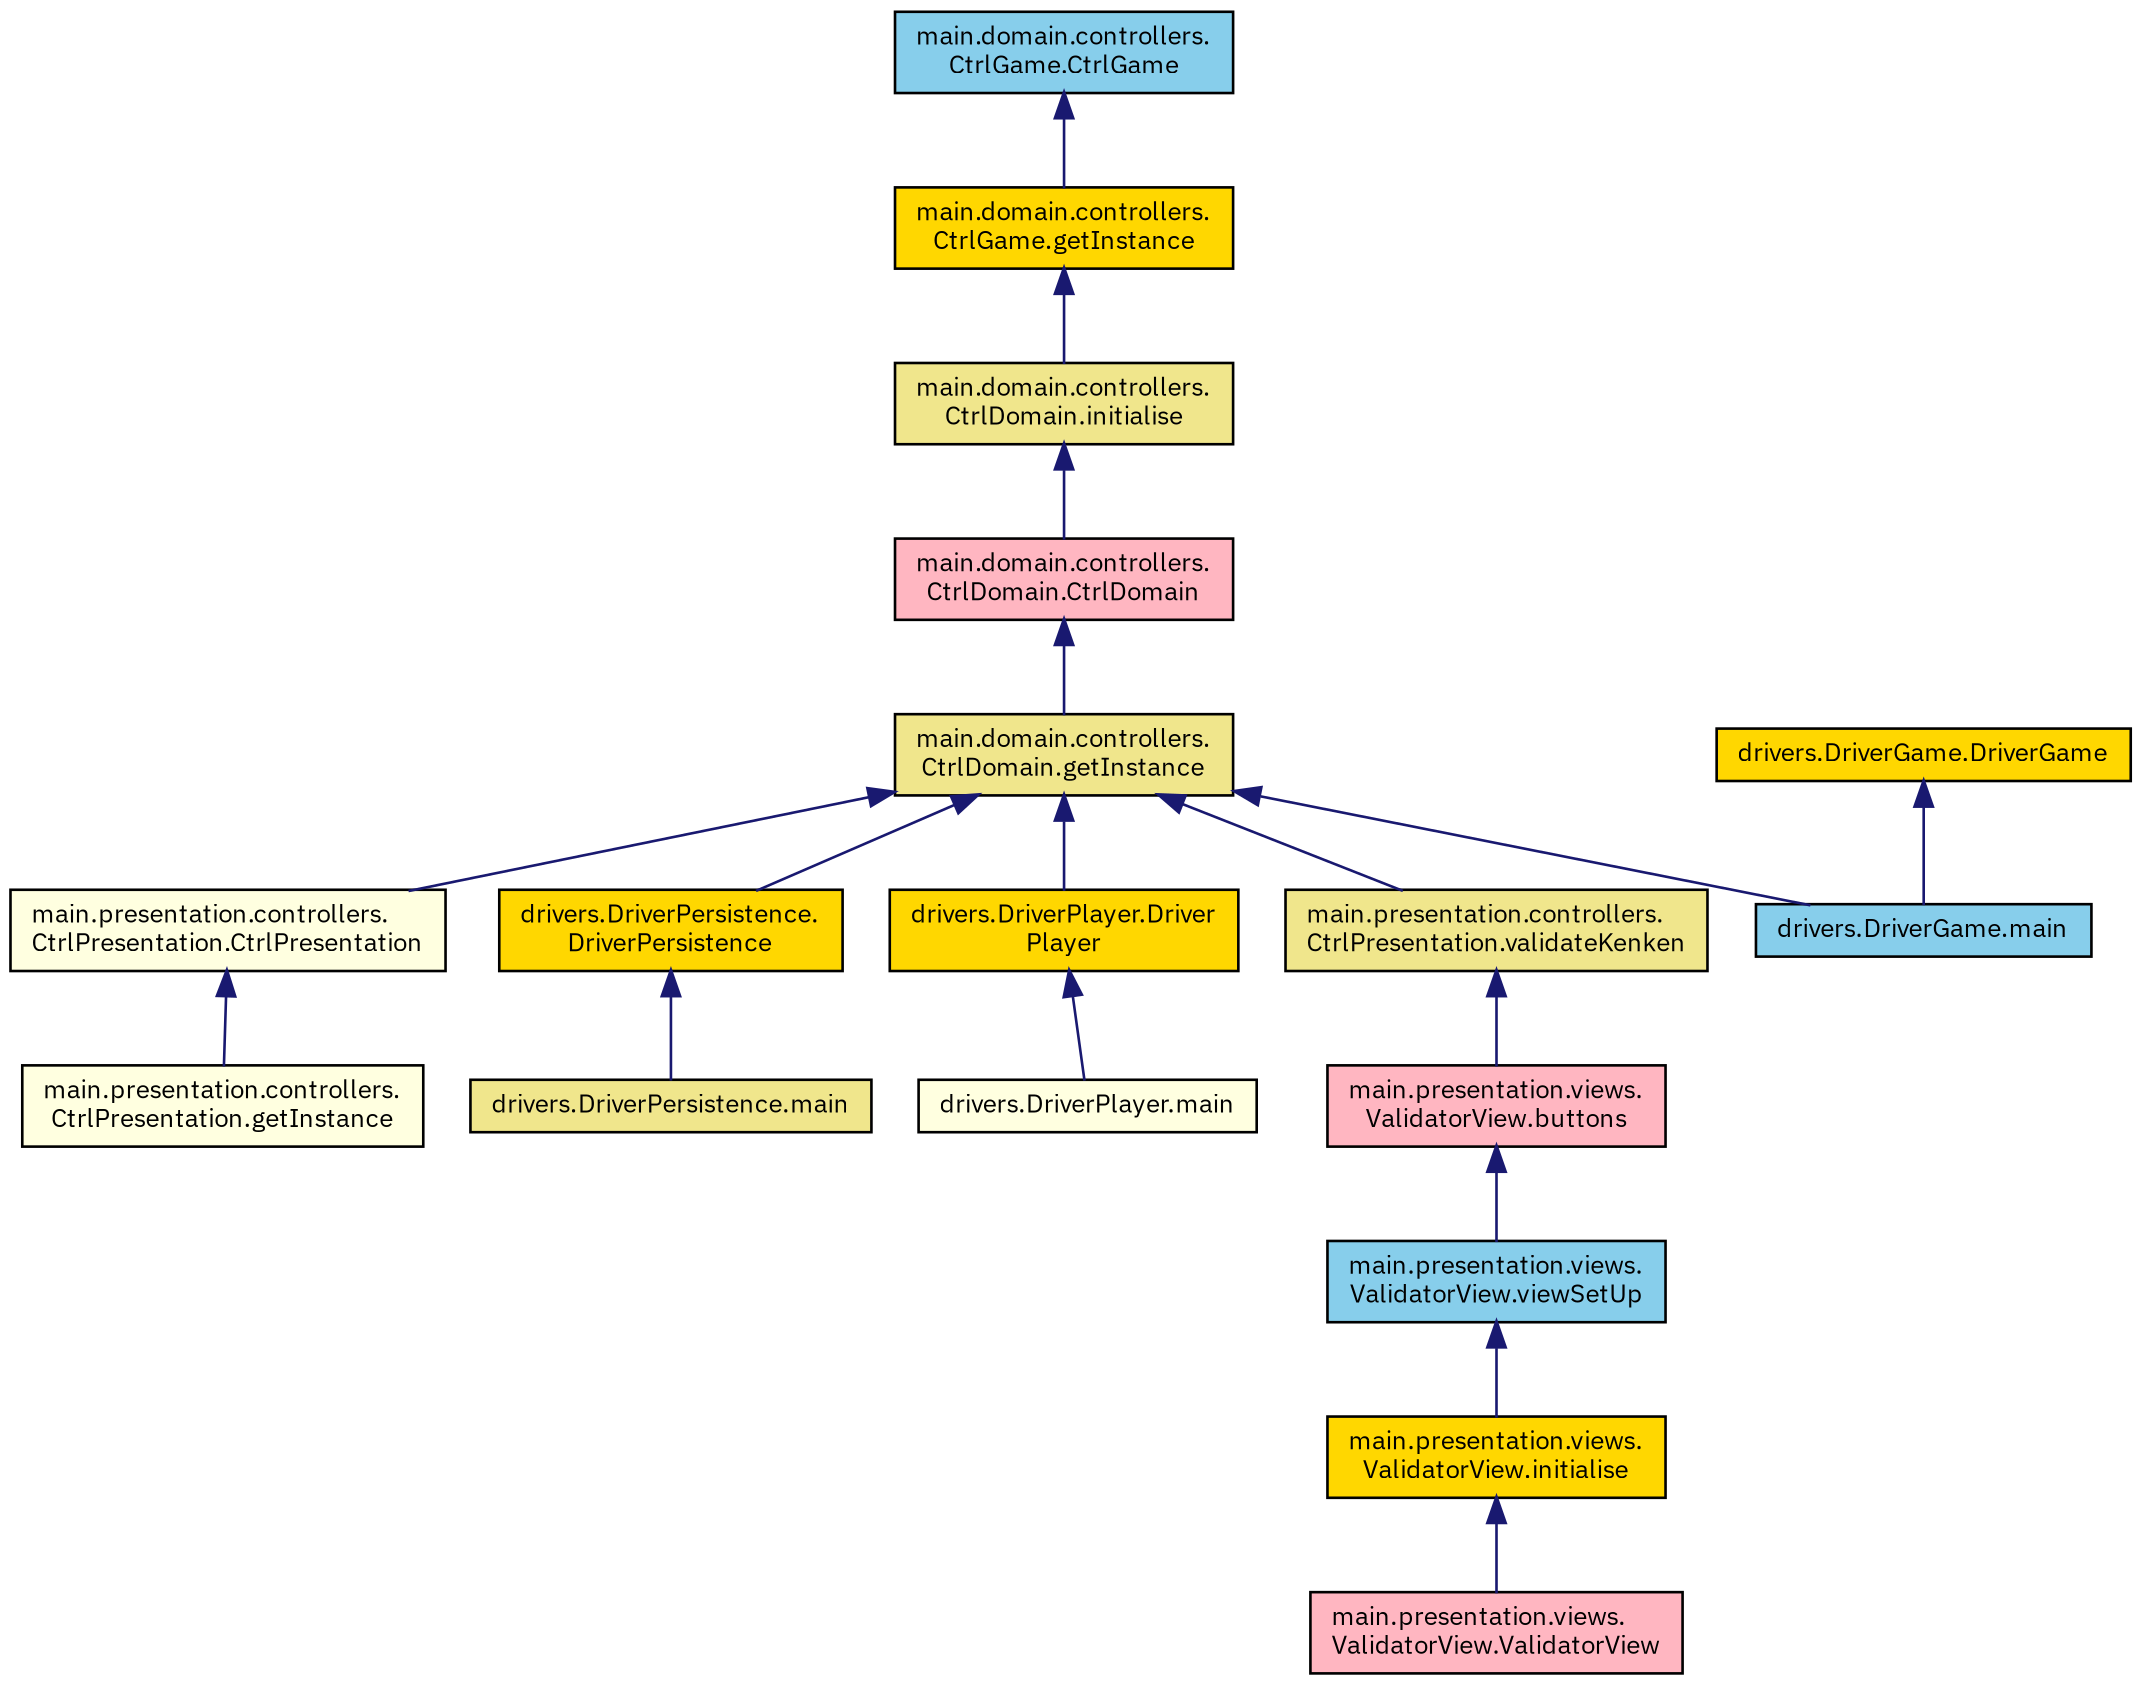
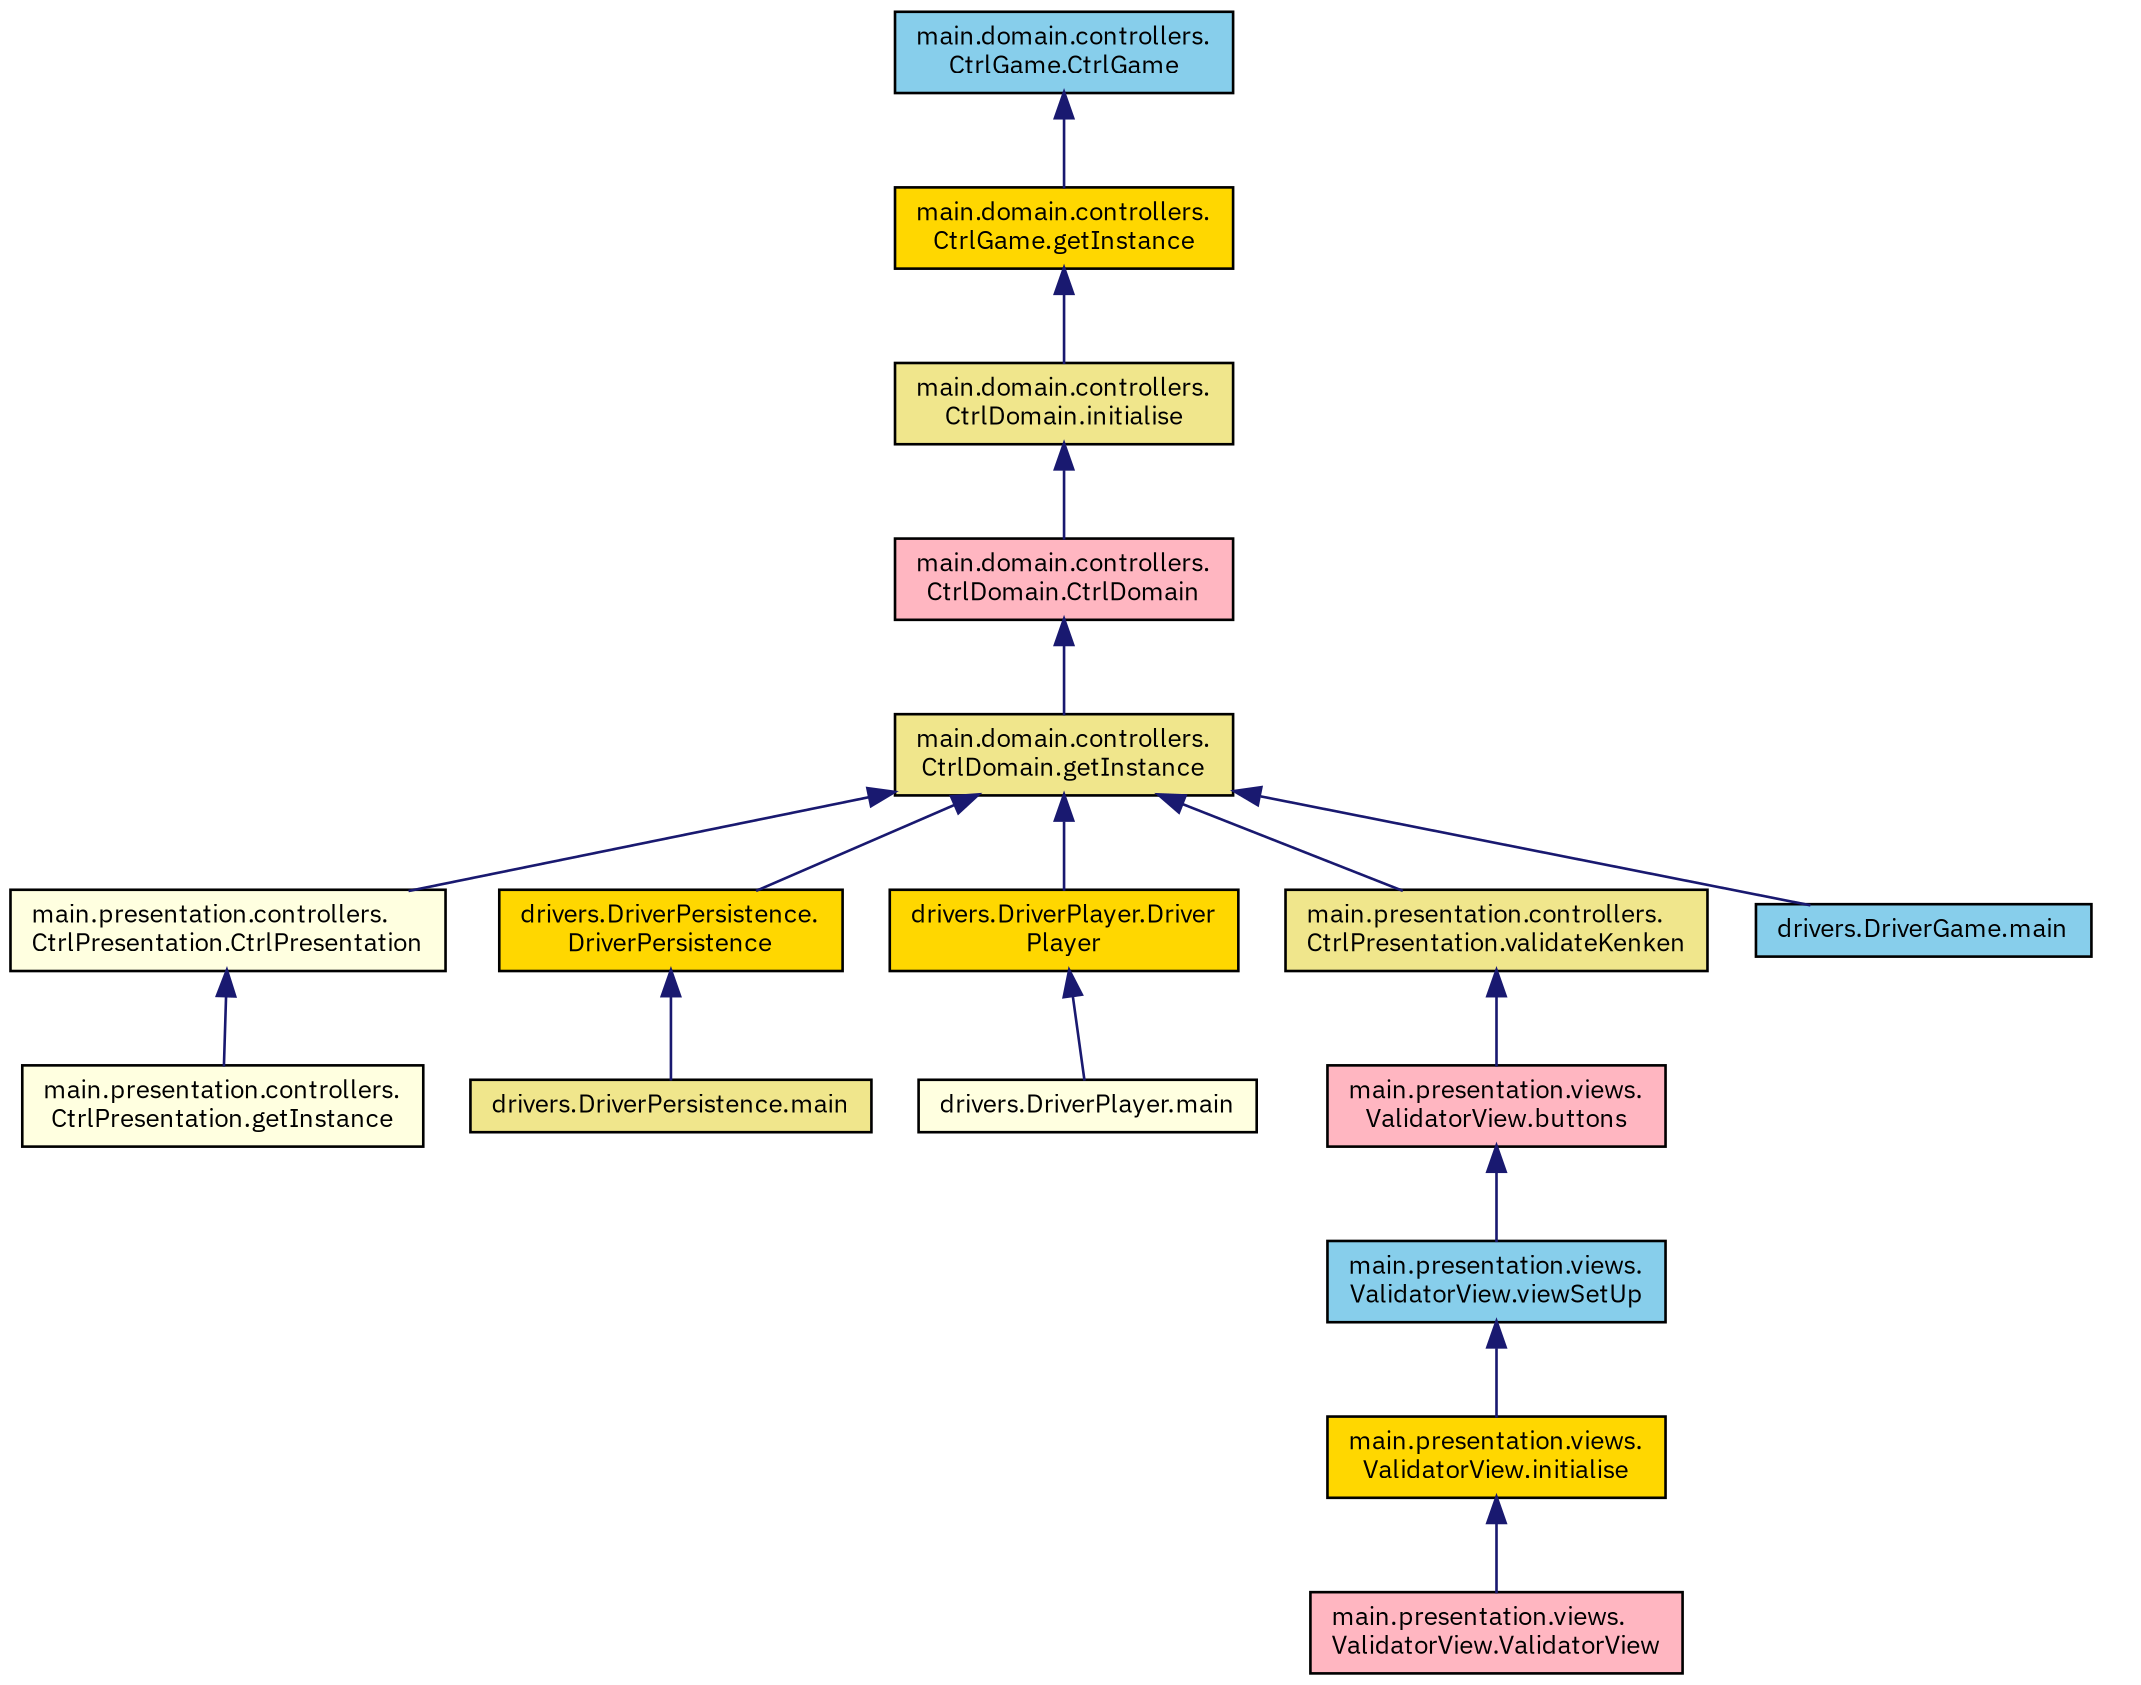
(1924, 755) -> none
